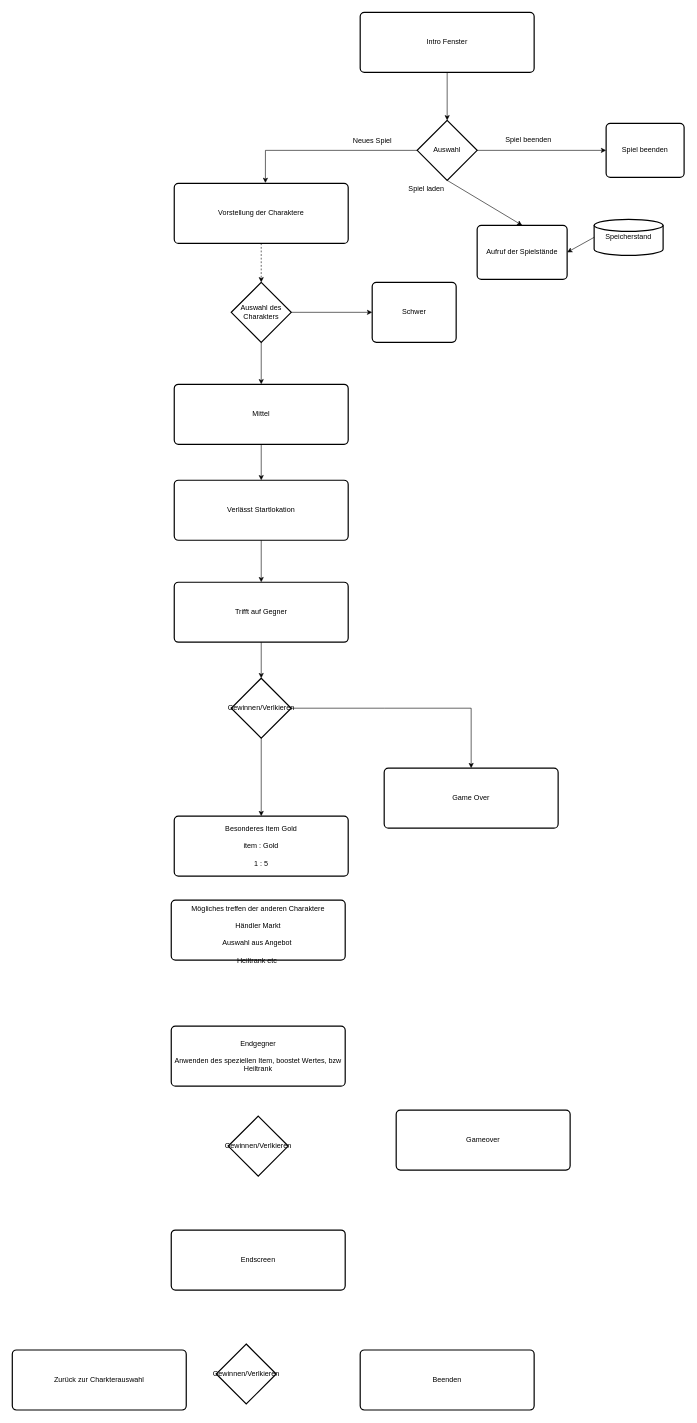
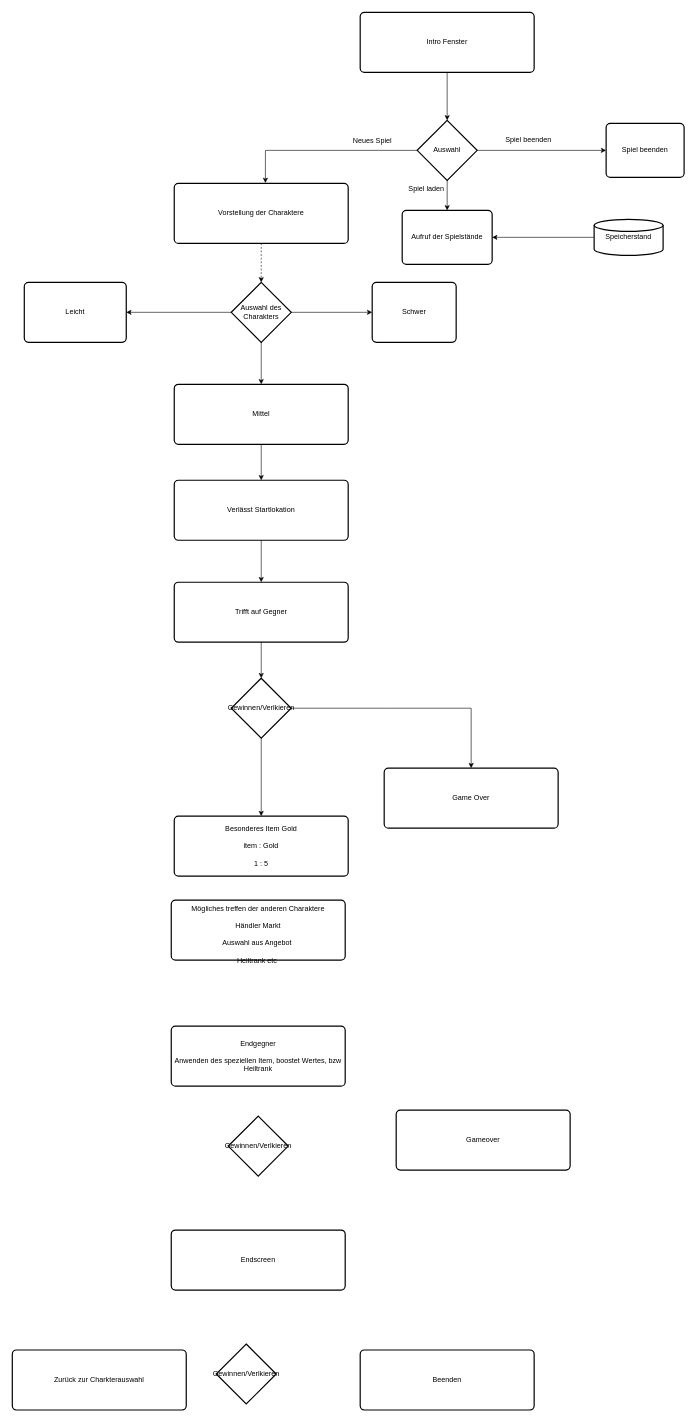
(522, 252) -> (447, 237)
none -> (75, 312)
none -> (131, 312)
